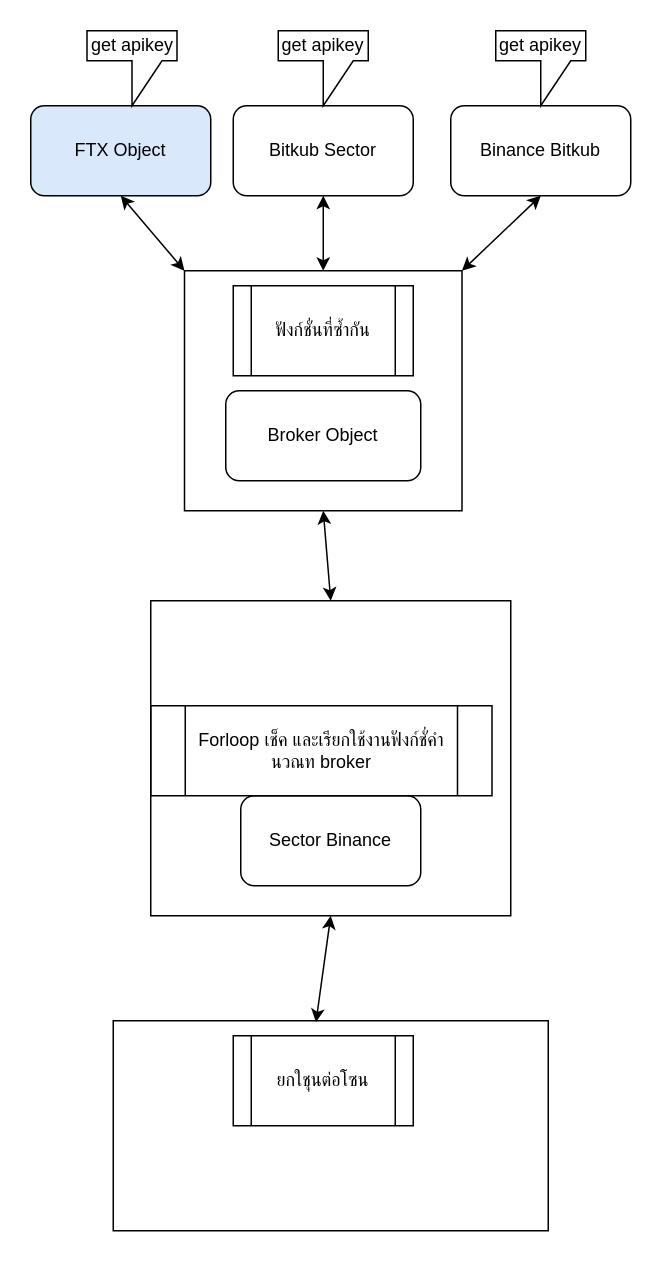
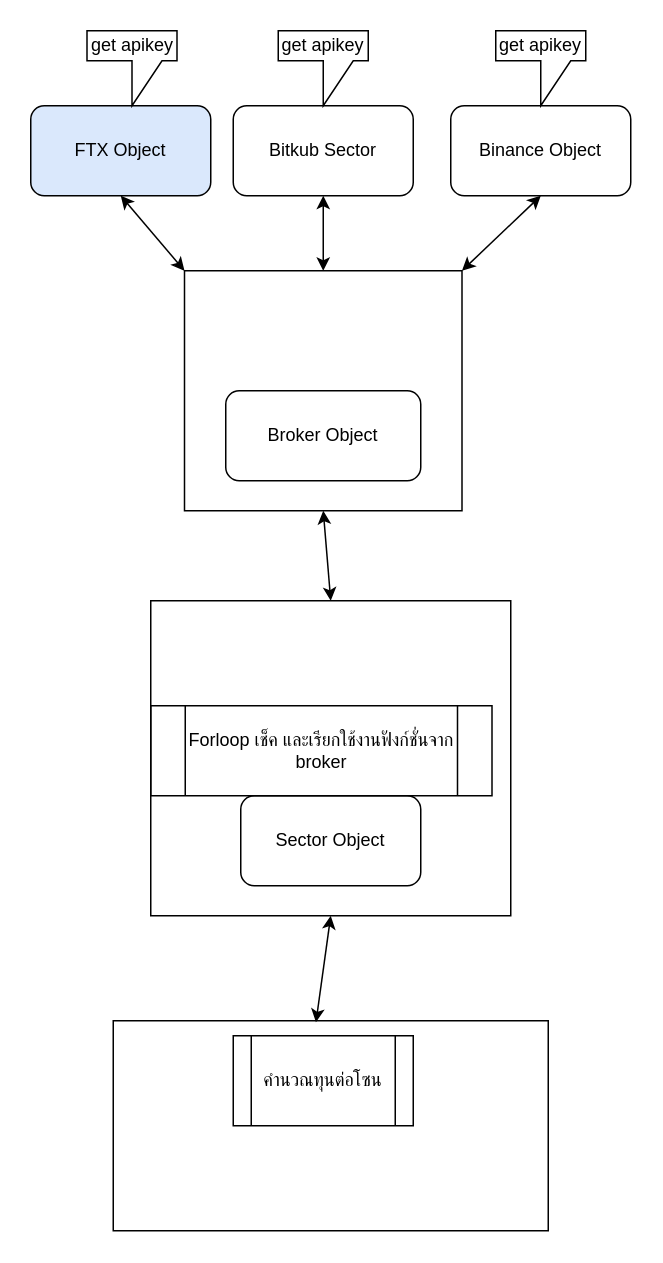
(541, 151) -> (541, 151)
(323, 331) -> none
(322, 751) -> (322, 751)
(331, 841) -> (331, 841)
(323, 1081) -> (323, 1081)
